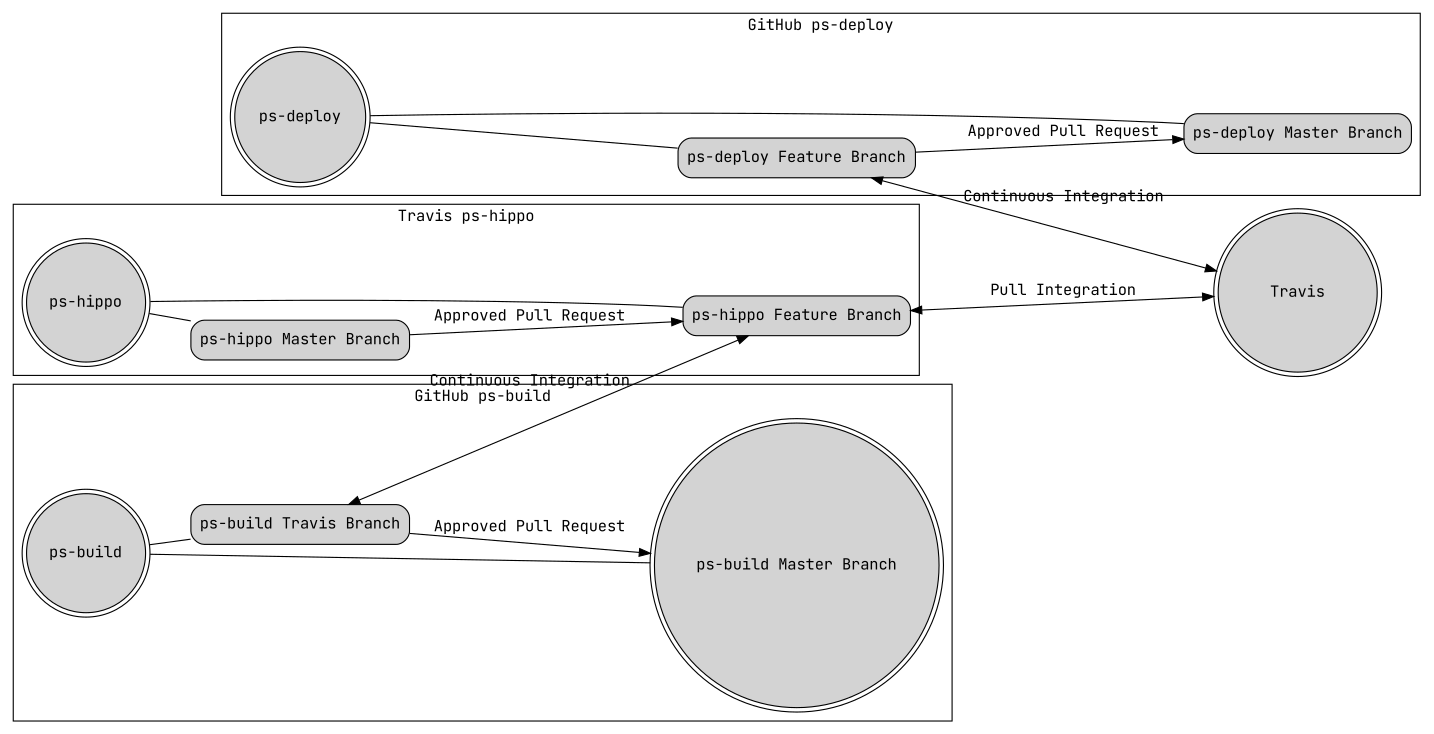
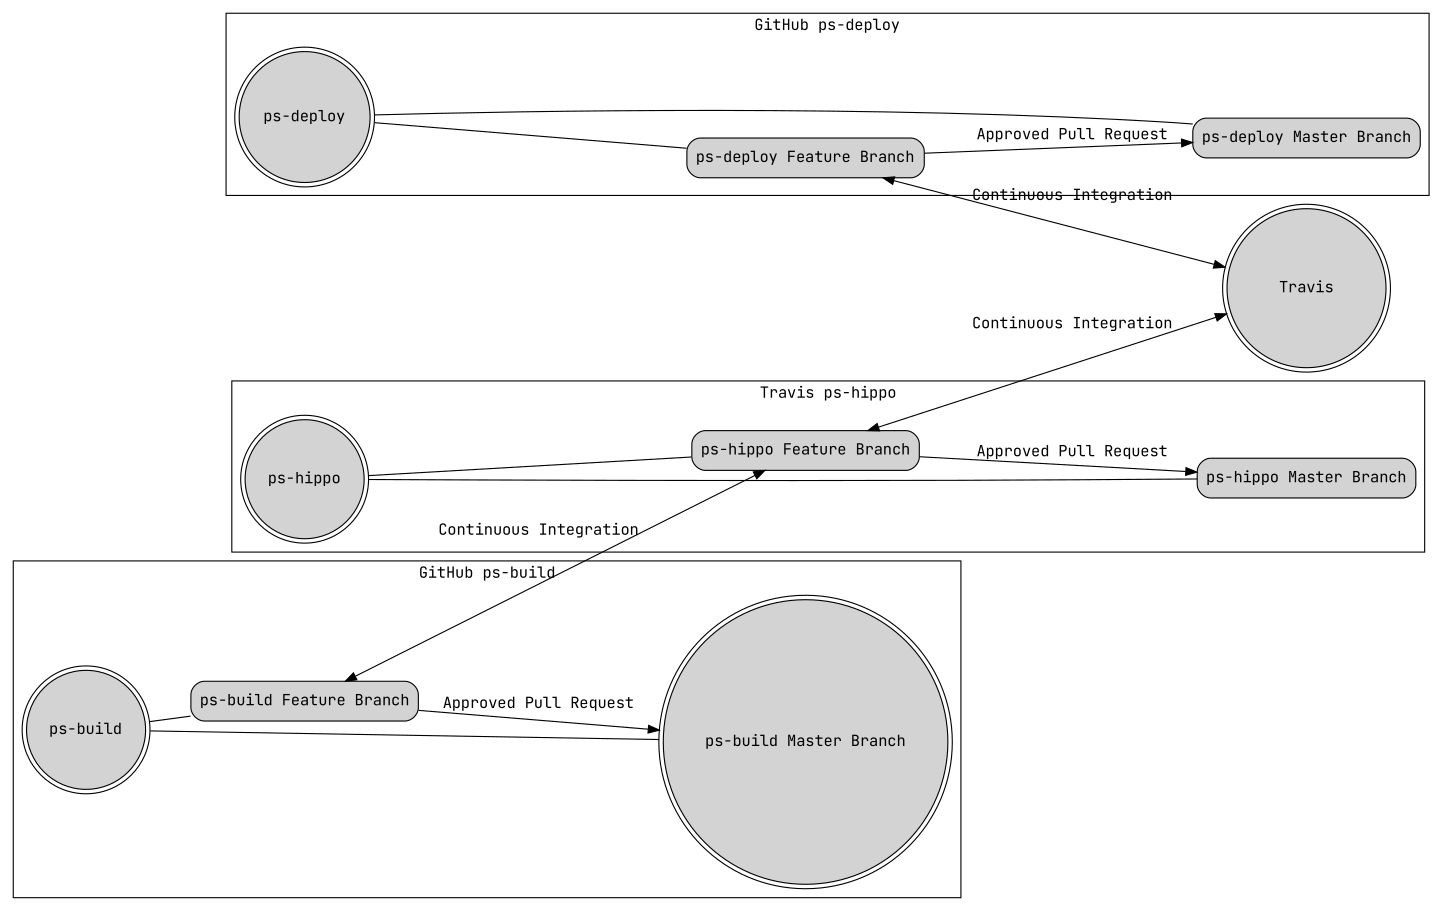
(1064, 291) -> (1072, 324)
(541, 328) -> (1053, 464)
(300, 524) -> (305, 701)
